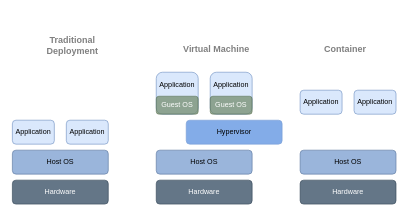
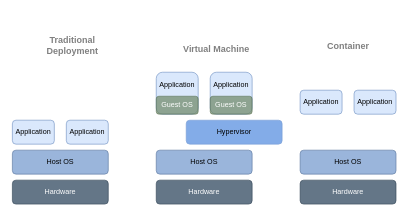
(345, 48) -> (348, 45)
